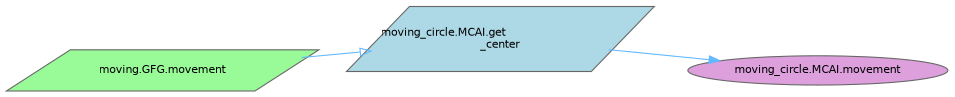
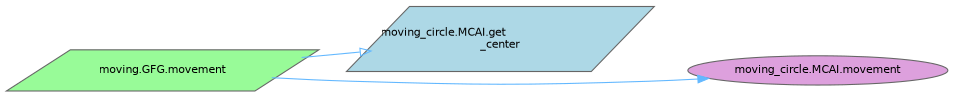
(659, 55) -> (485, 84)
